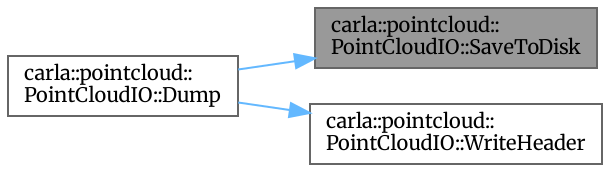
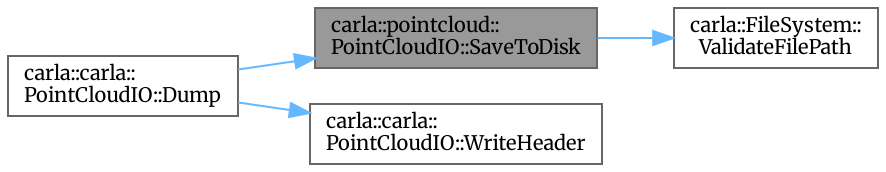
none -> (776, 38)
(123, 86) -> (123, 86)
(456, 134) -> (456, 134)
